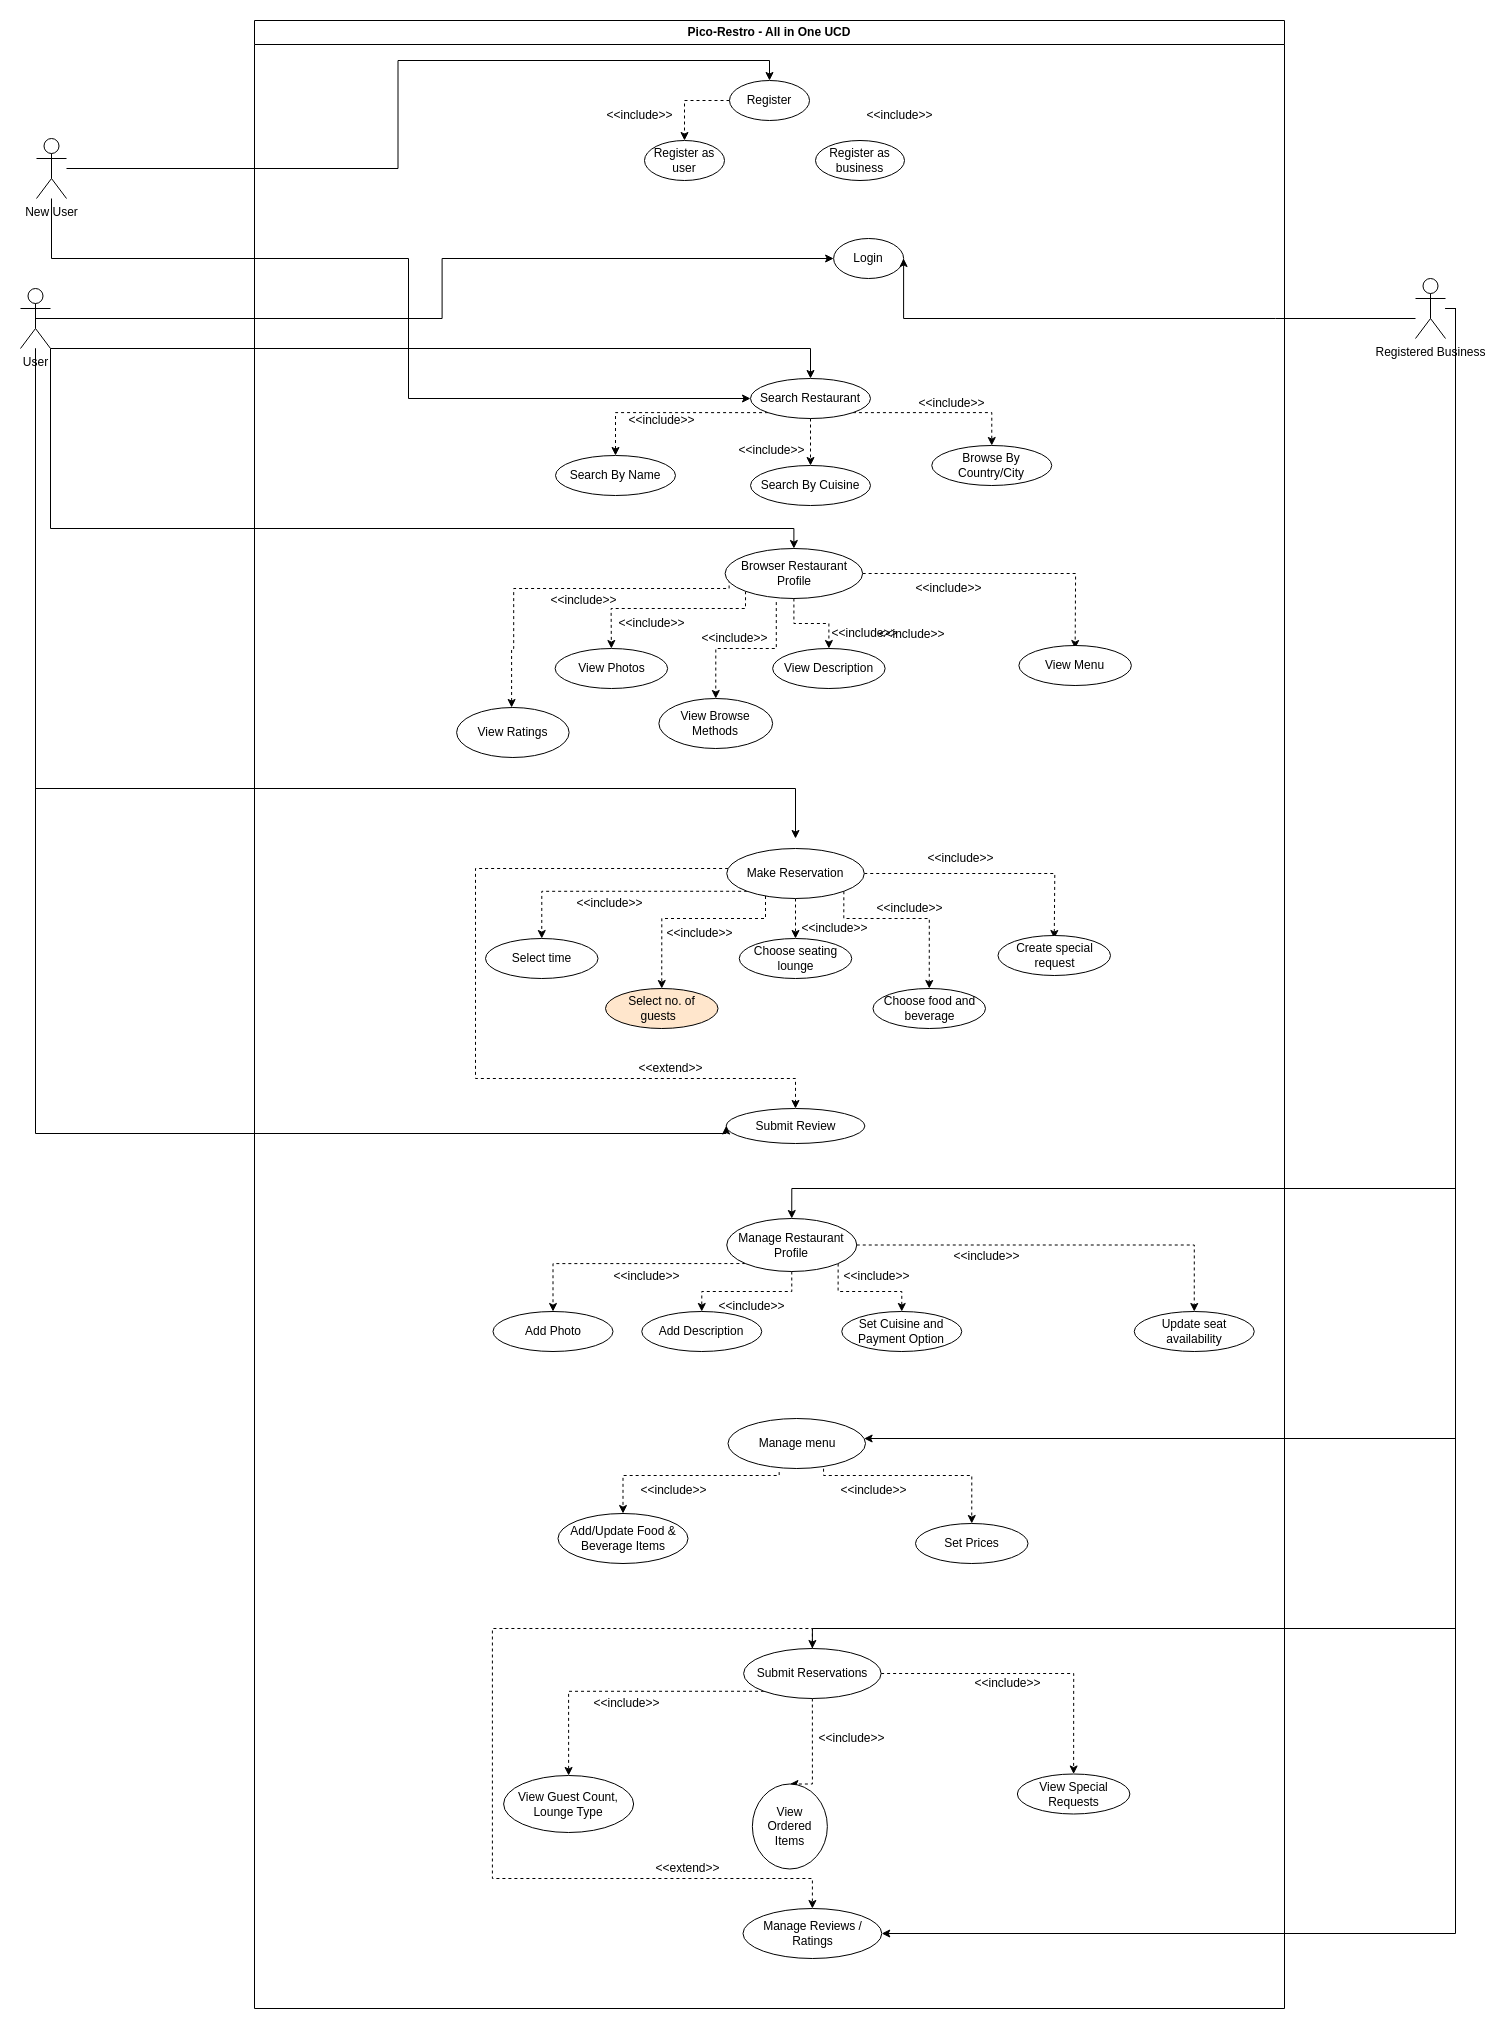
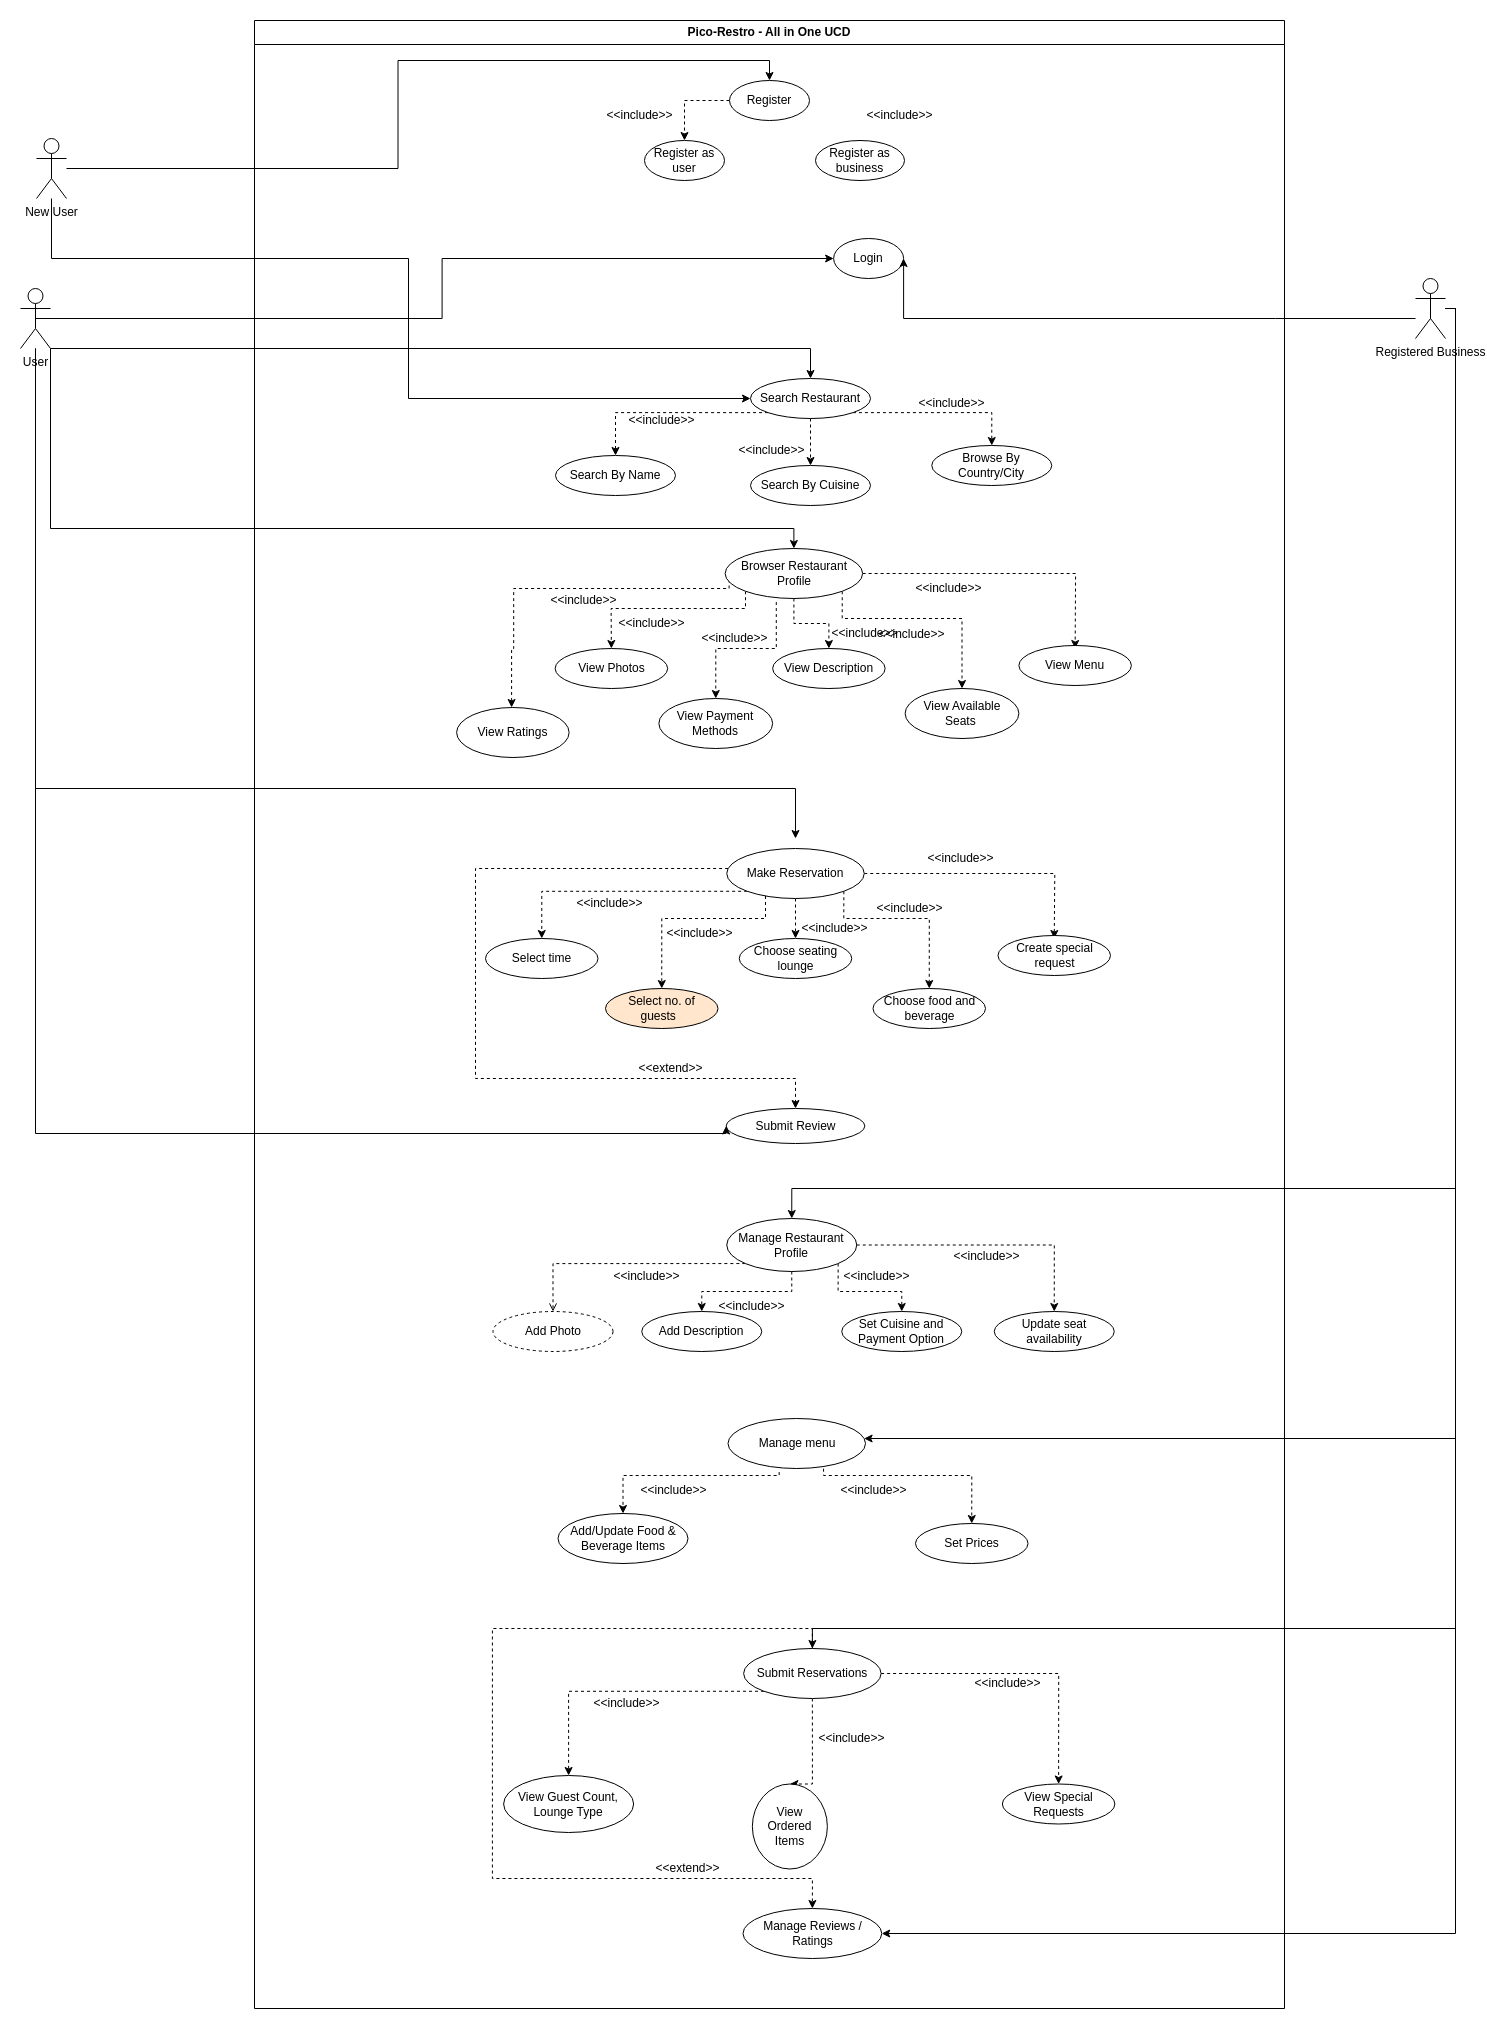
none -> (920, 619)
none -> (962, 714)
(716, 724) -> (716, 724)
(553, 1303) -> (553, 1305)
(553, 1332) -> (553, 1332)
(1194, 1332) -> (1054, 1332)
(1074, 1794) -> (1059, 1804)
